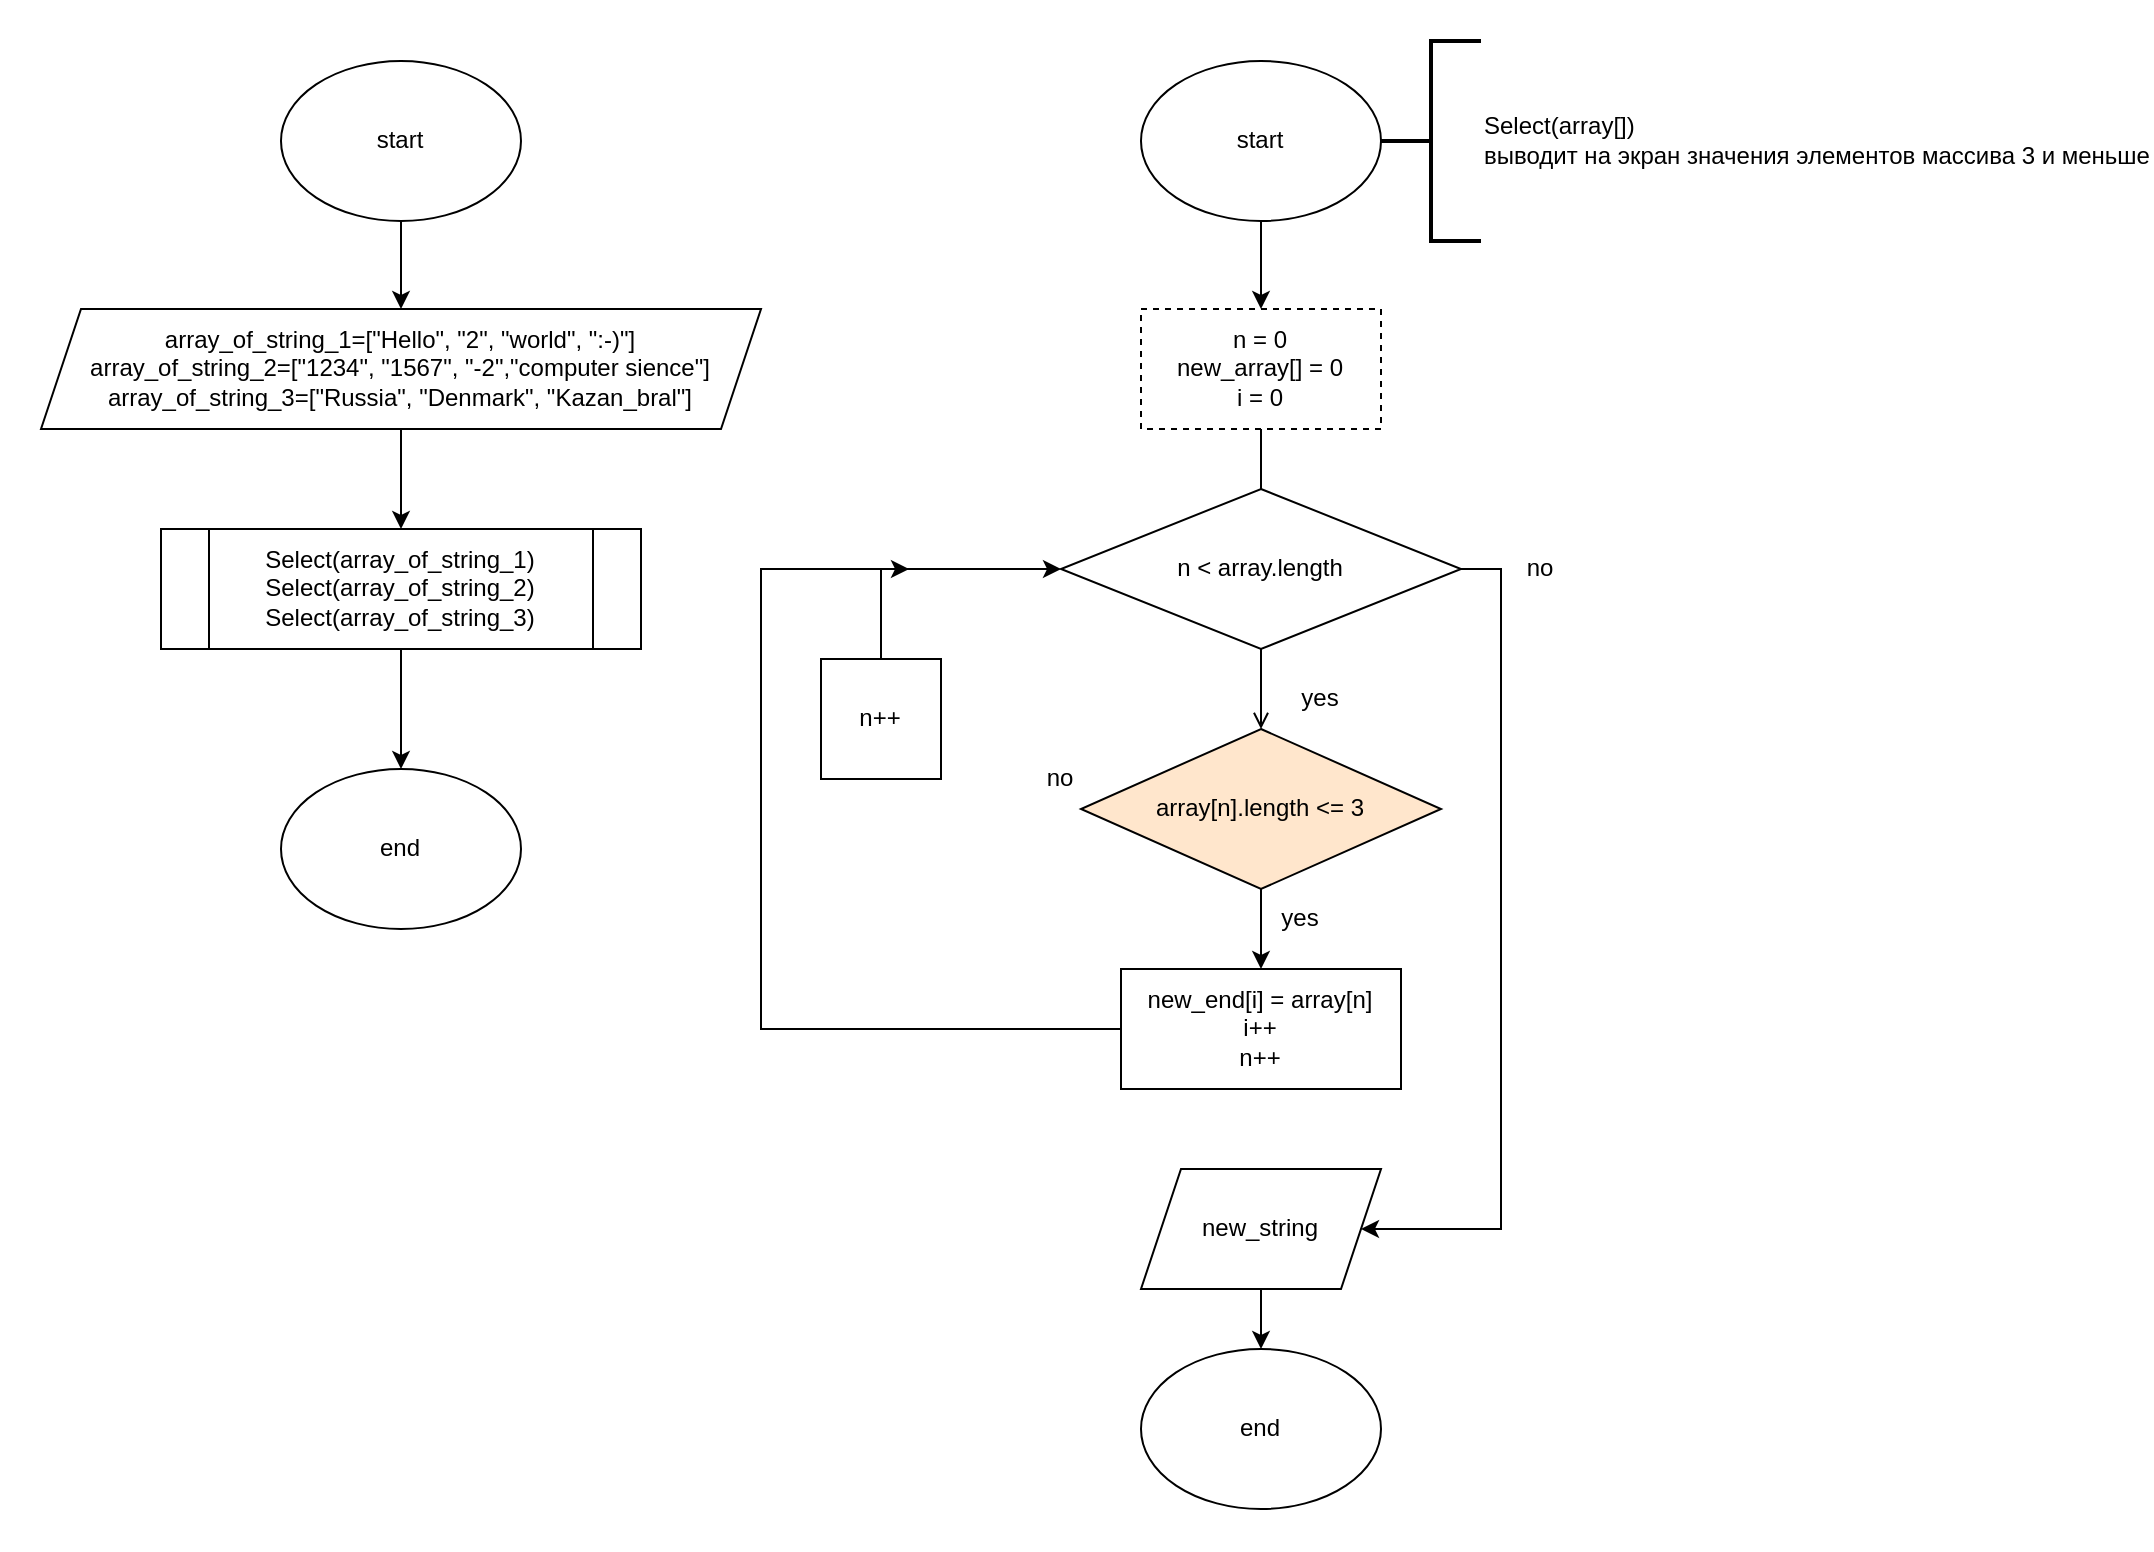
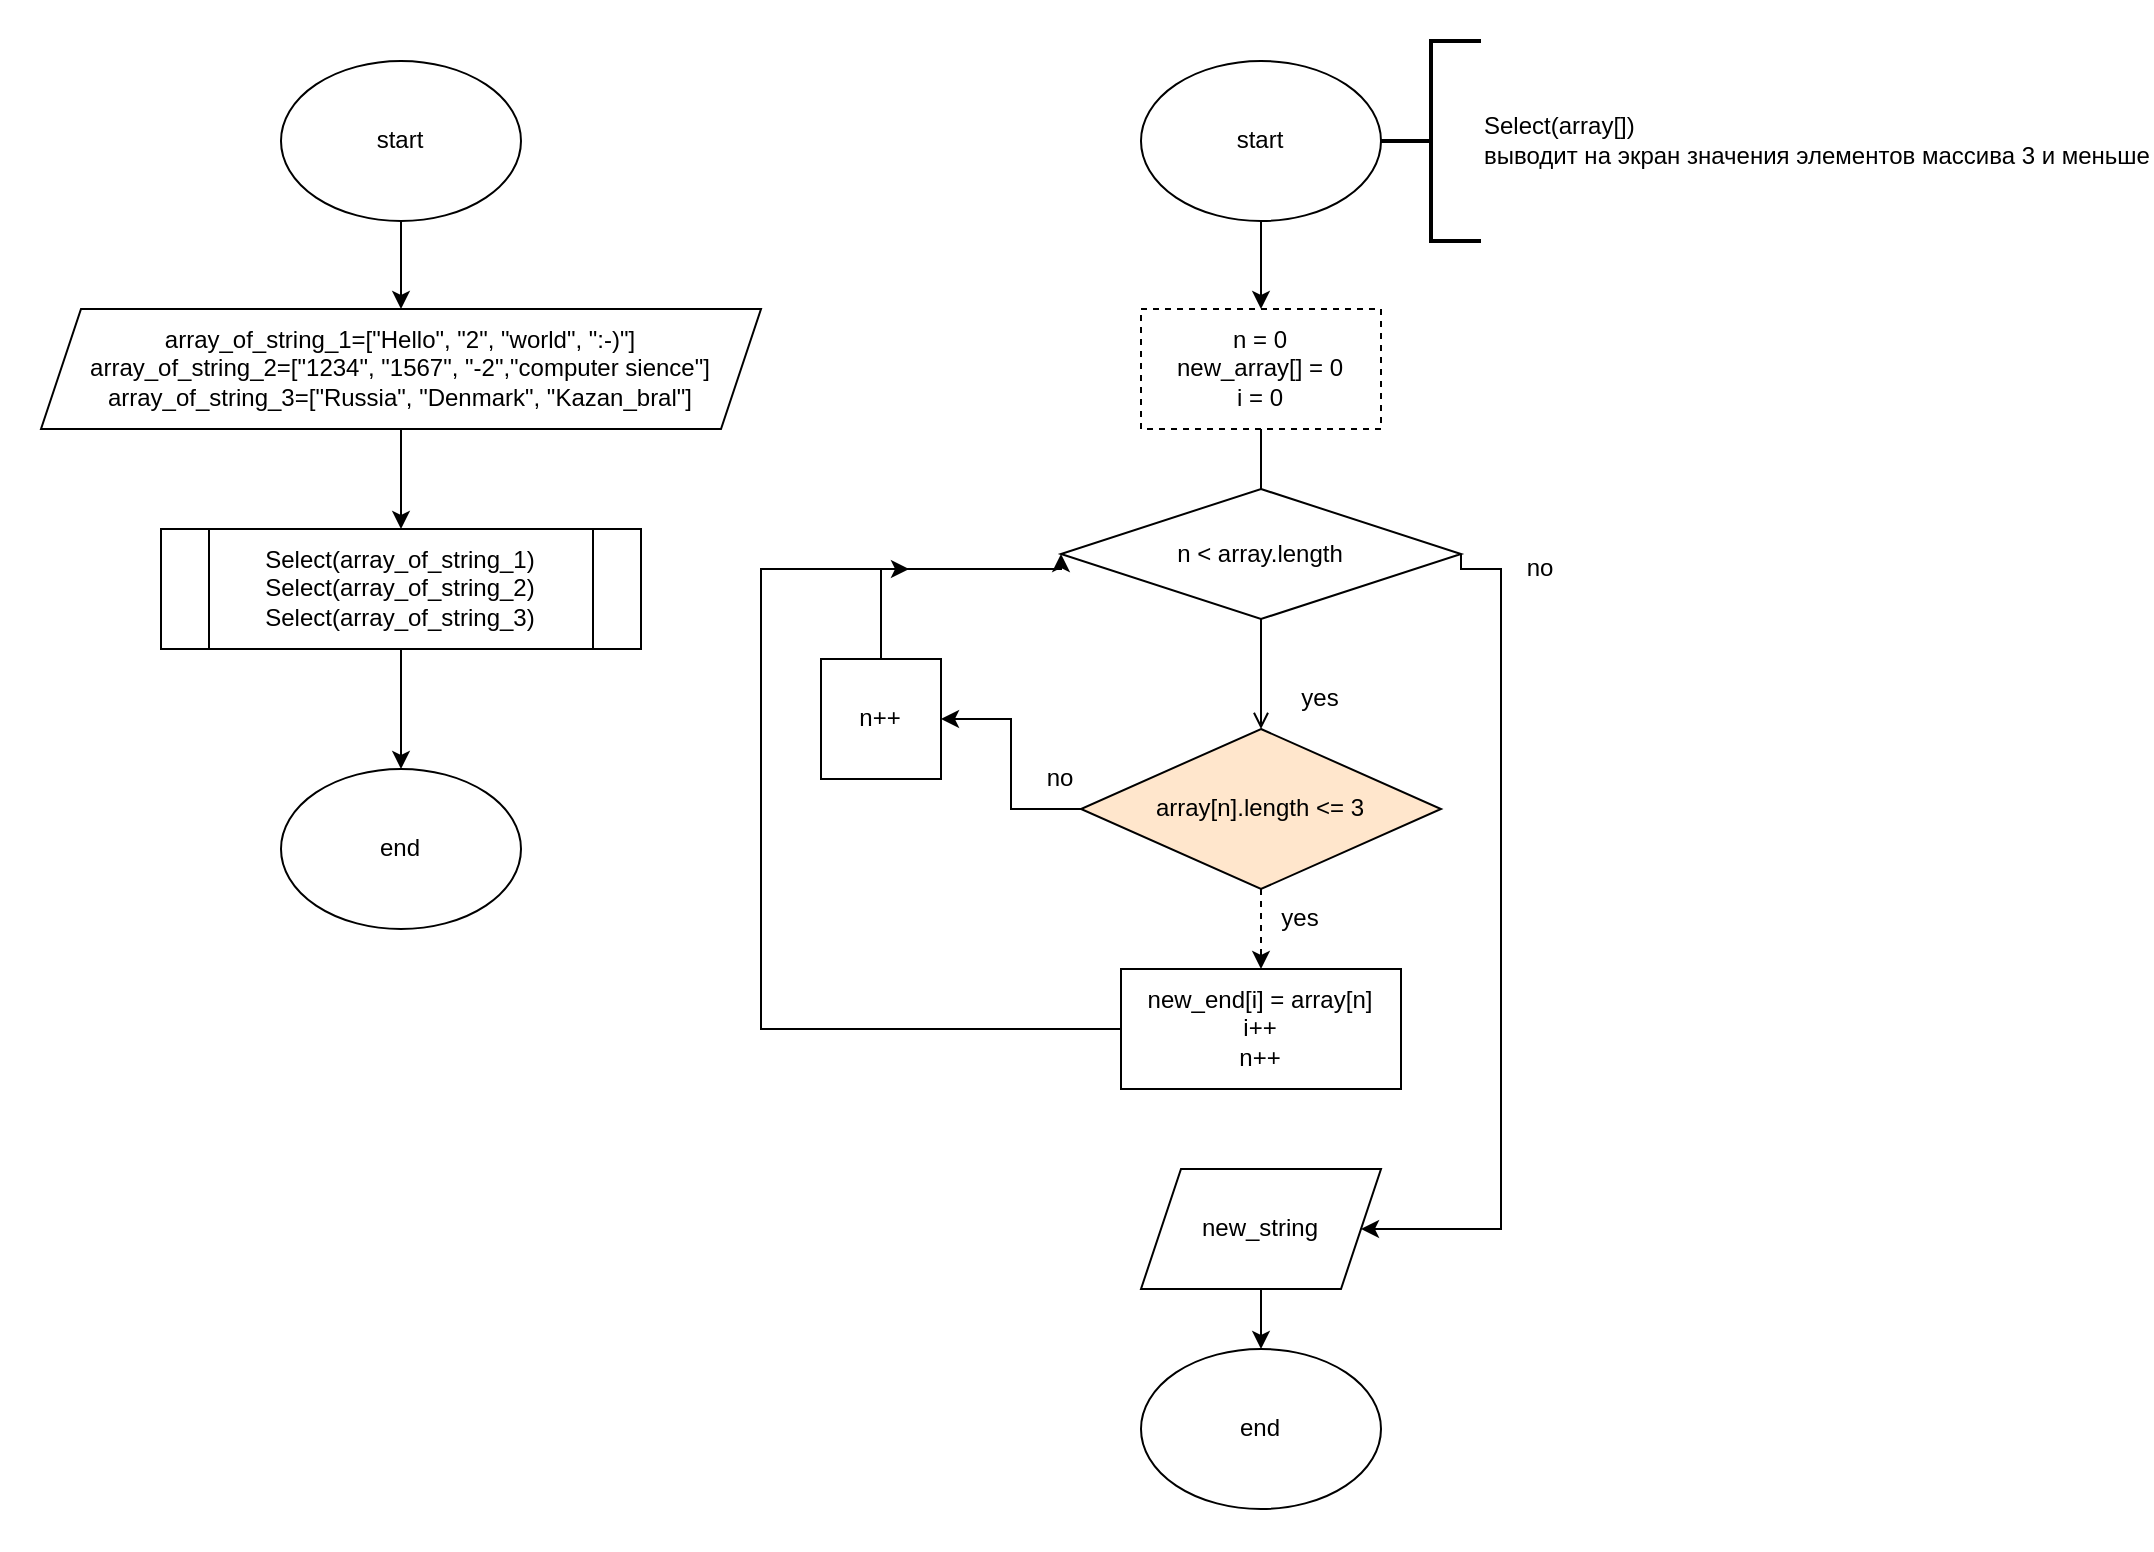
(1261, 569) -> (1261, 554)
none -> (1011, 771)
(1261, 921) -> (1261, 921)
